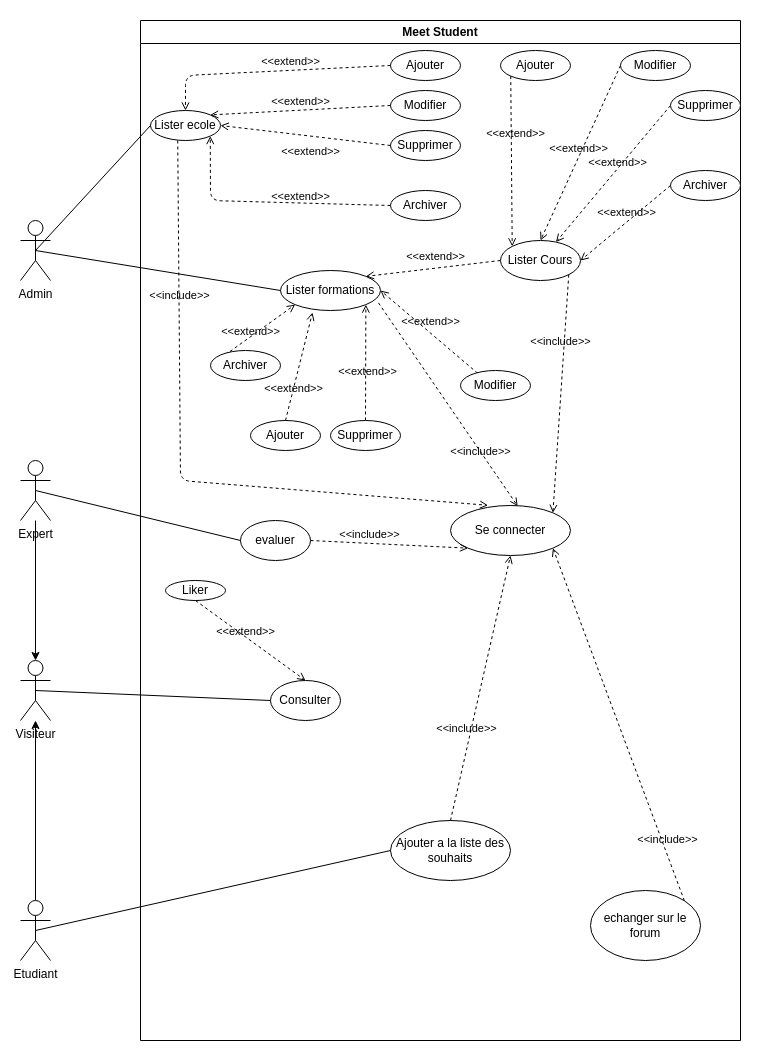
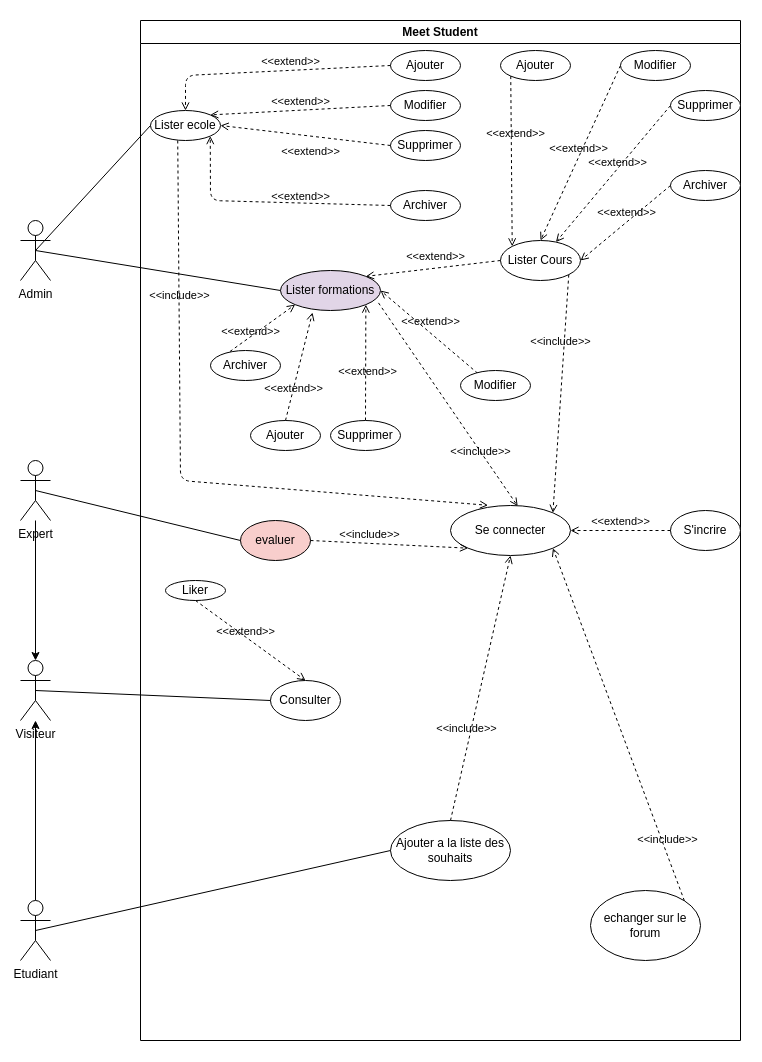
(331, 291) -> (331, 291)
none -> (622, 531)
none -> (706, 531)
(276, 541) -> (276, 541)
